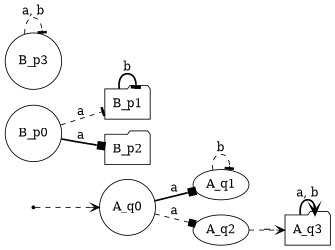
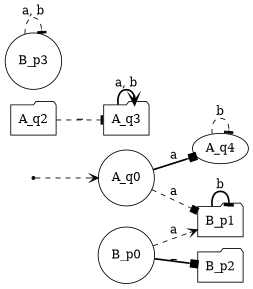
(81, 119) -> (171, 239)
(81, 136) -> (174, 254)
(221, 185) -> (220, 149)
(171, 218) -> (171, 199)
(221, 230) -> (33, 120)
(263, 230) -> (78, 120)
